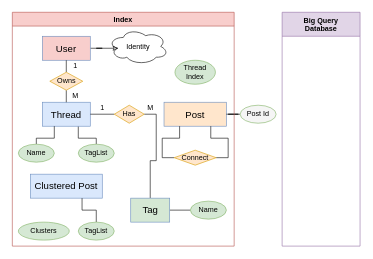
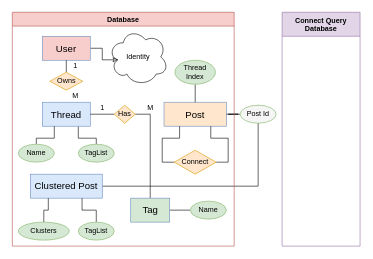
(123, 20) -> (123, 20)
(321, 20) -> (321, 20)
(138, 47) -> (138, 57)
none -> (195, 93)
(66, 96) -> none
(129, 114) -> (125, 114)
(195, 158) -> (195, 162)
none -> (212, 186)
none -> (46, 210)
